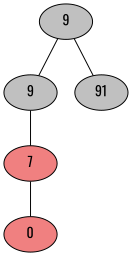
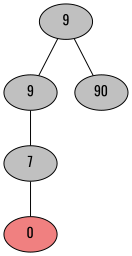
(101, 93) -> (101, 93)
(31, 163) -> (31, 163)
